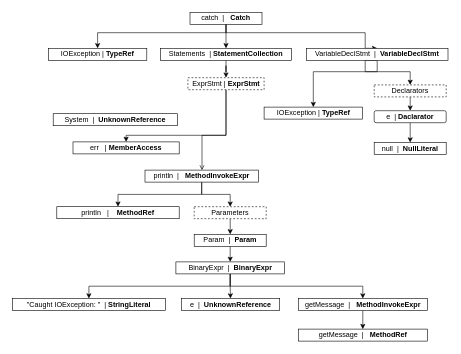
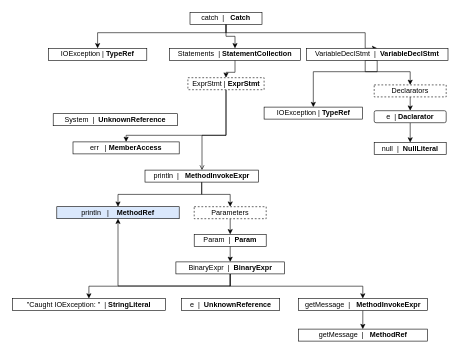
(226, 54) -> (235, 54)
(118, 213) -> (118, 213)
(230, 293) -> (118, 224)
